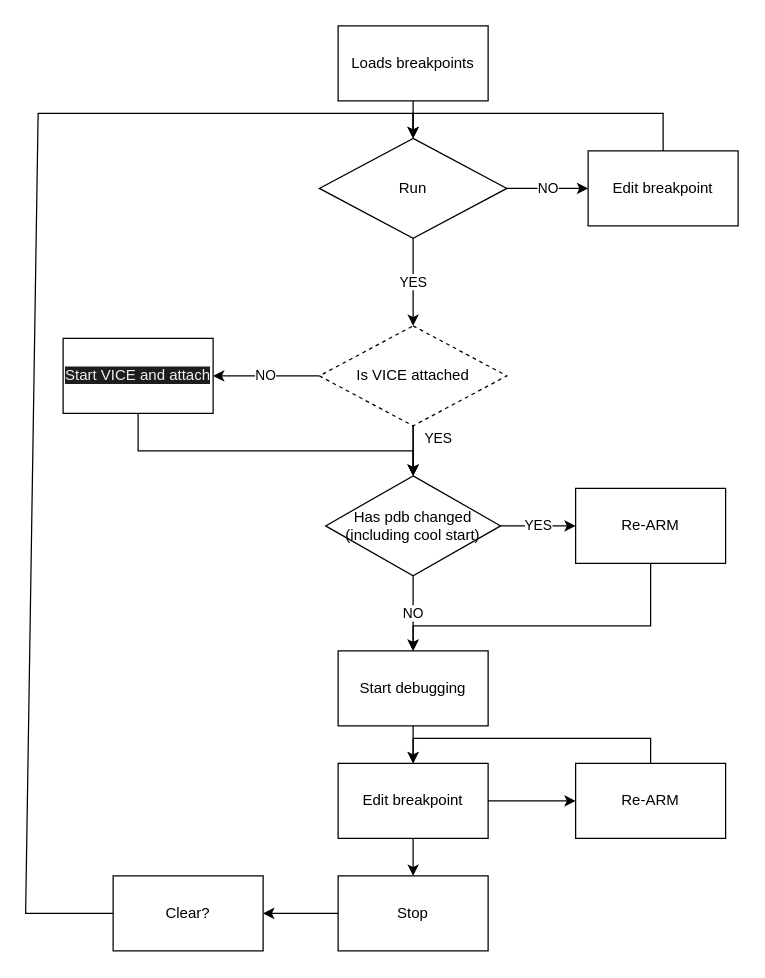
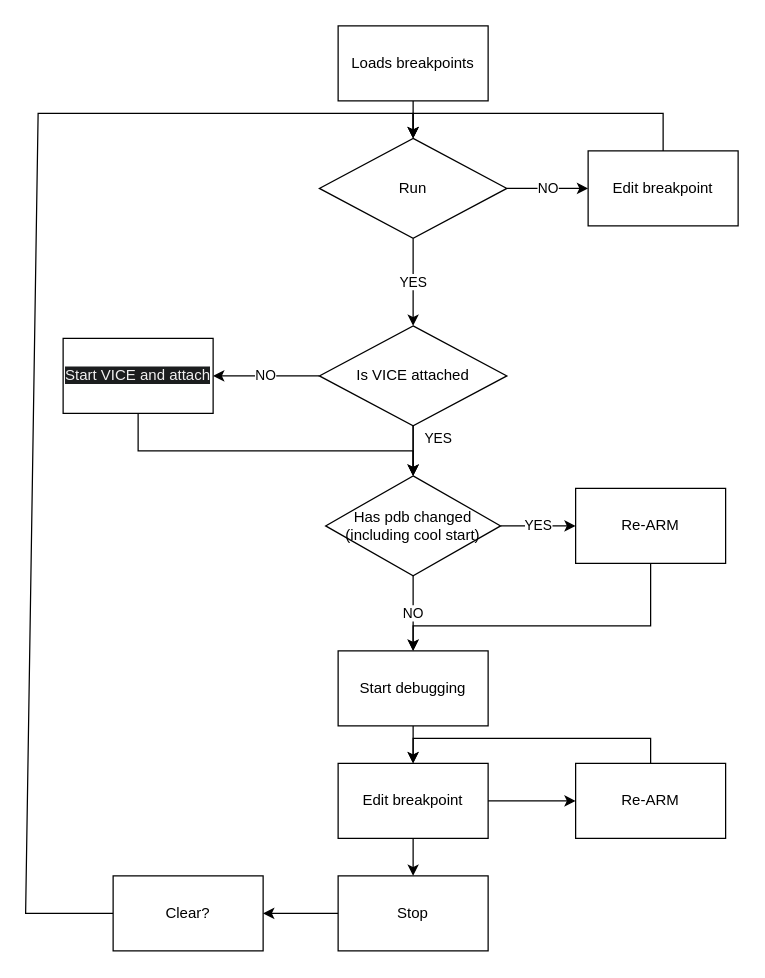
(413, 376) -> (413, 376)
